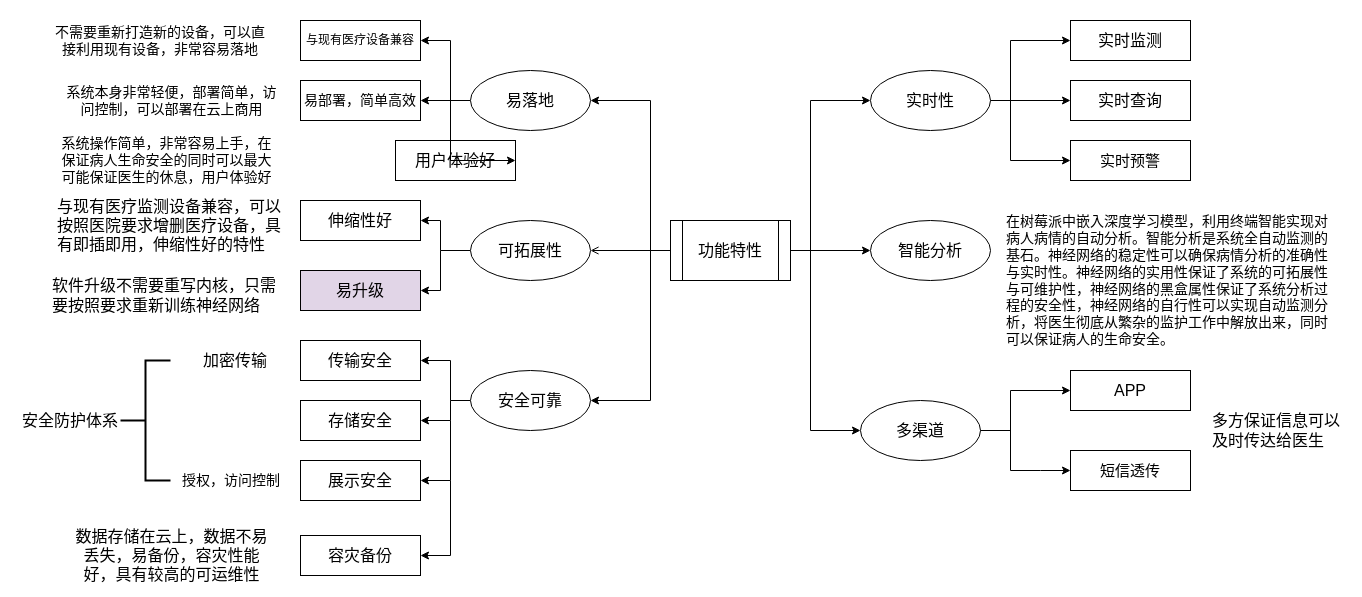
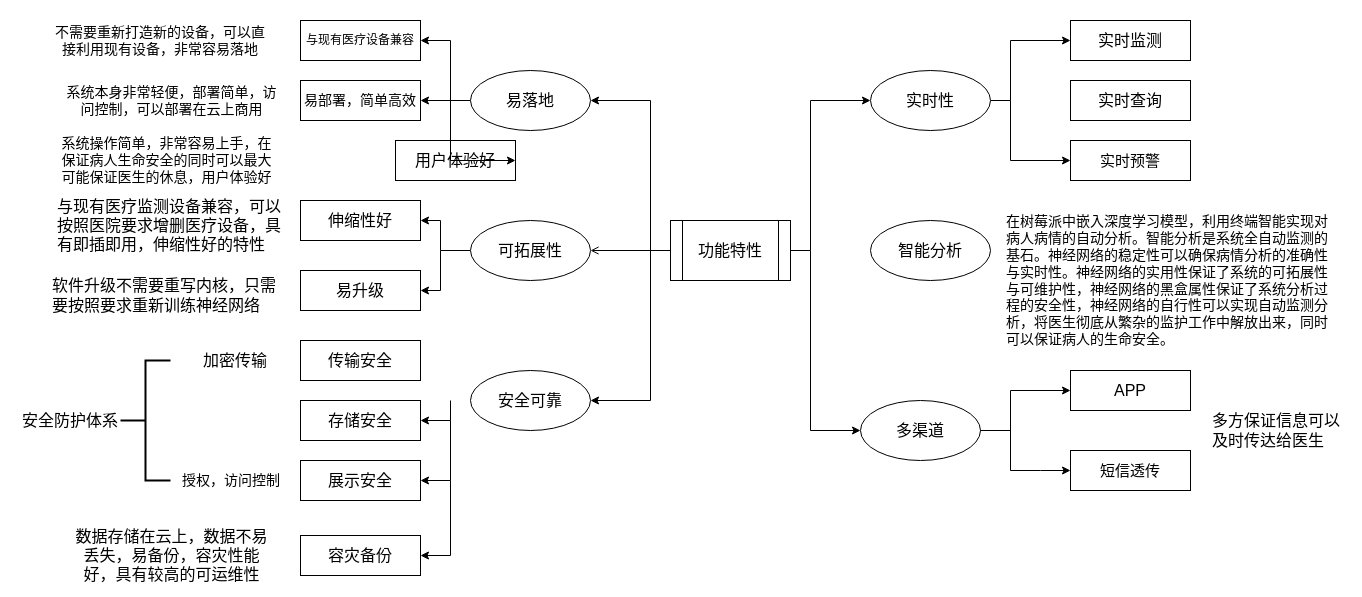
(1038, 101) -> none
(838, 251) -> none
(361, 291) -> (361, 291)
(451, 380) -> none
